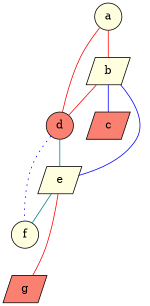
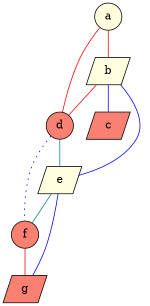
(25, 235) -> (25, 235)
(49, 236) -> (49, 236)
none -> (25, 262)
